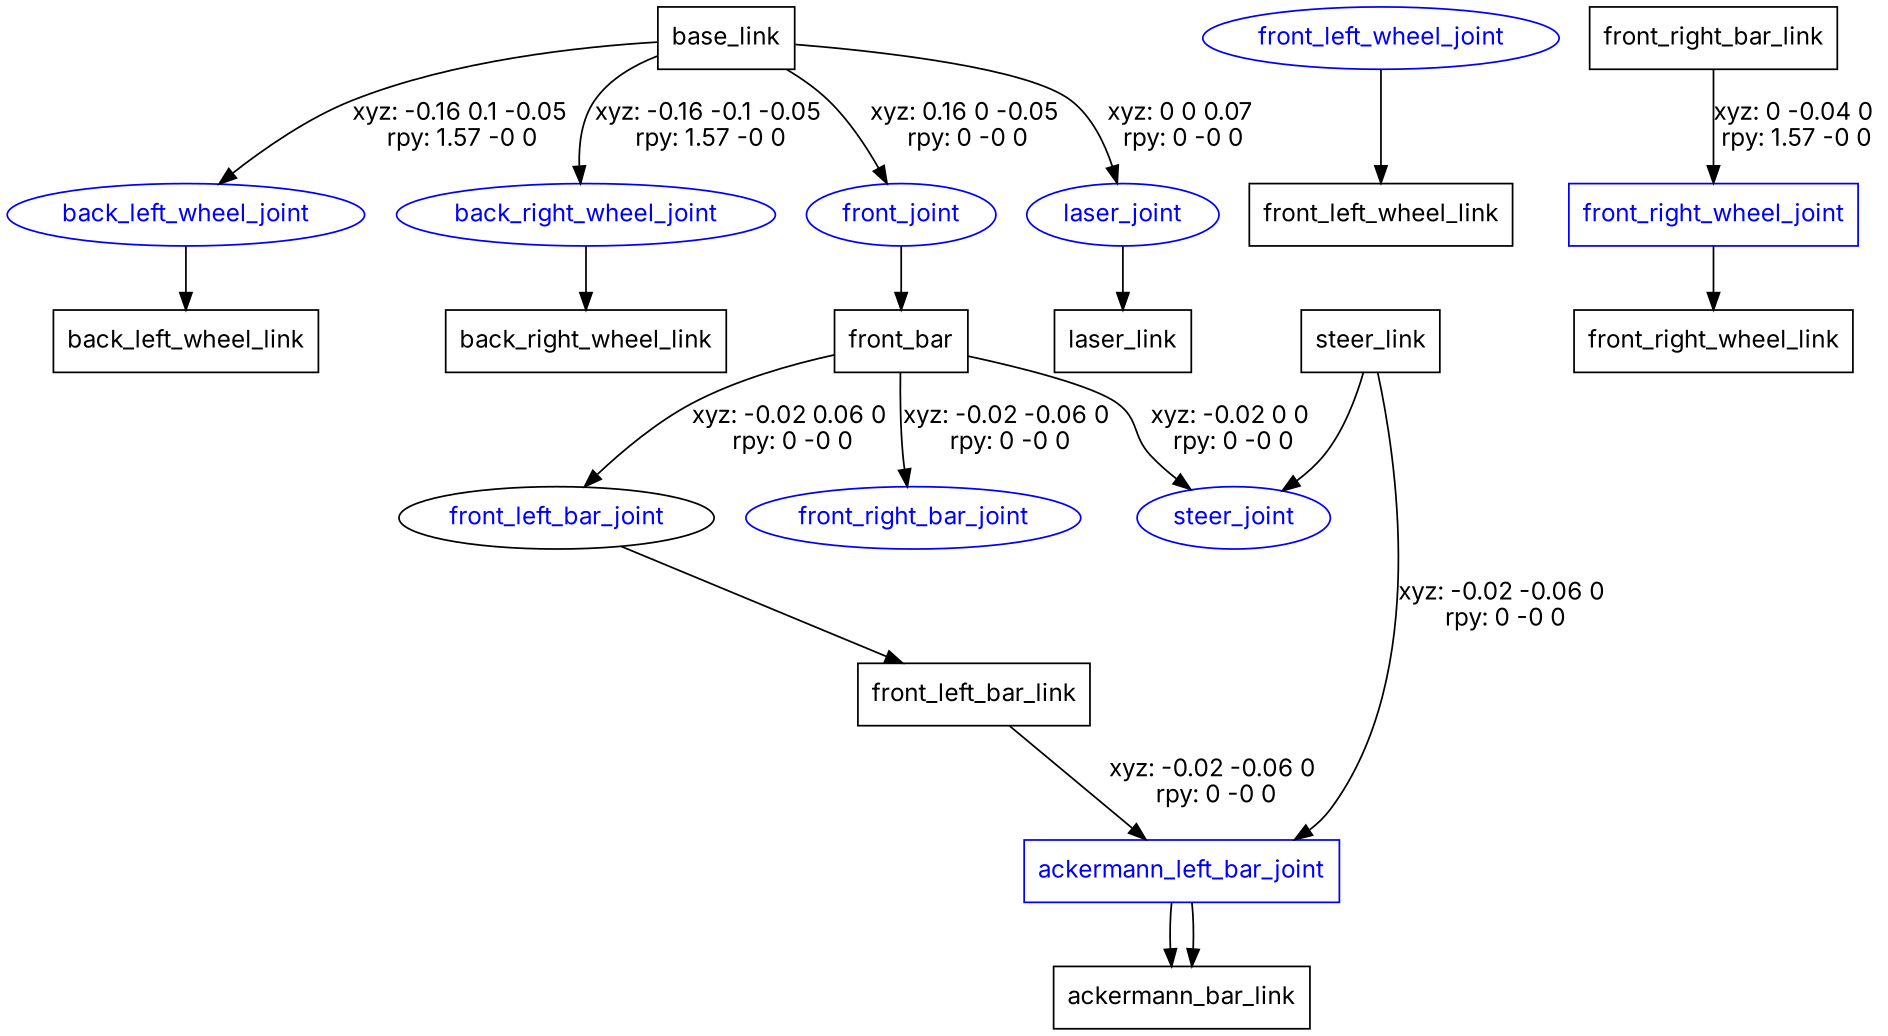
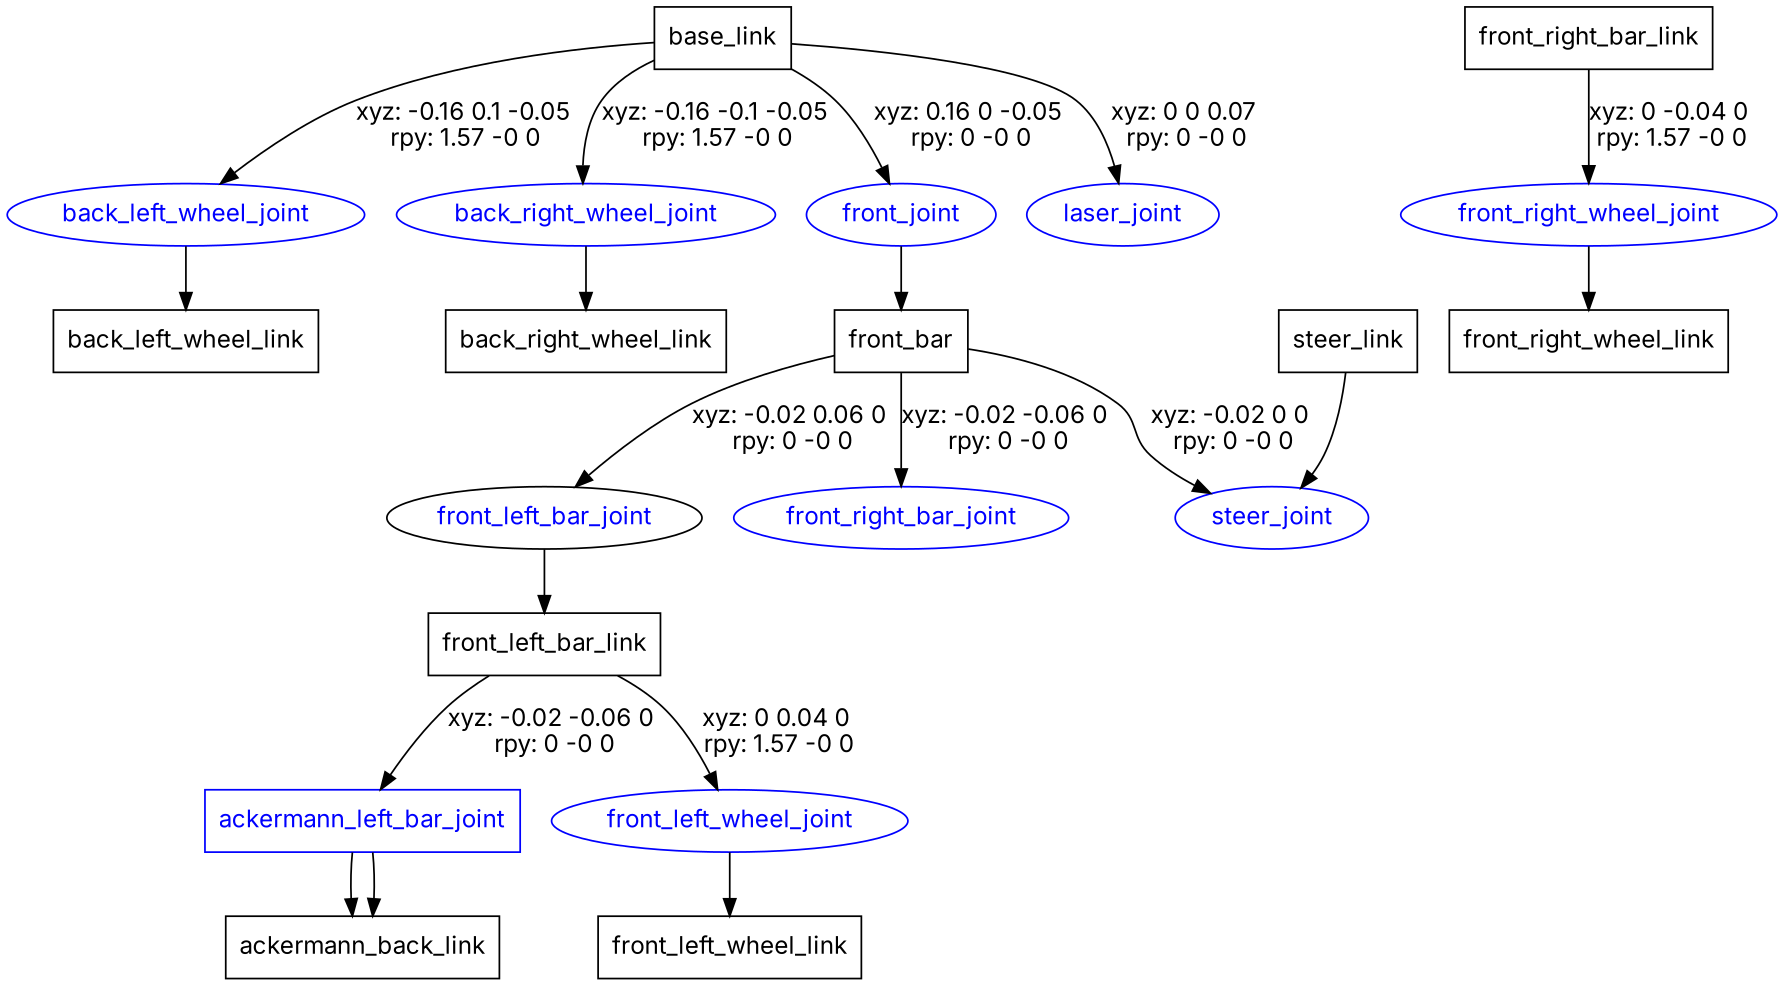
(1713, 215) -> (1589, 215)
(1123, 341) -> none
(1396, 611) -> none
none -> (672, 717)
(1182, 998) -> (363, 947)
